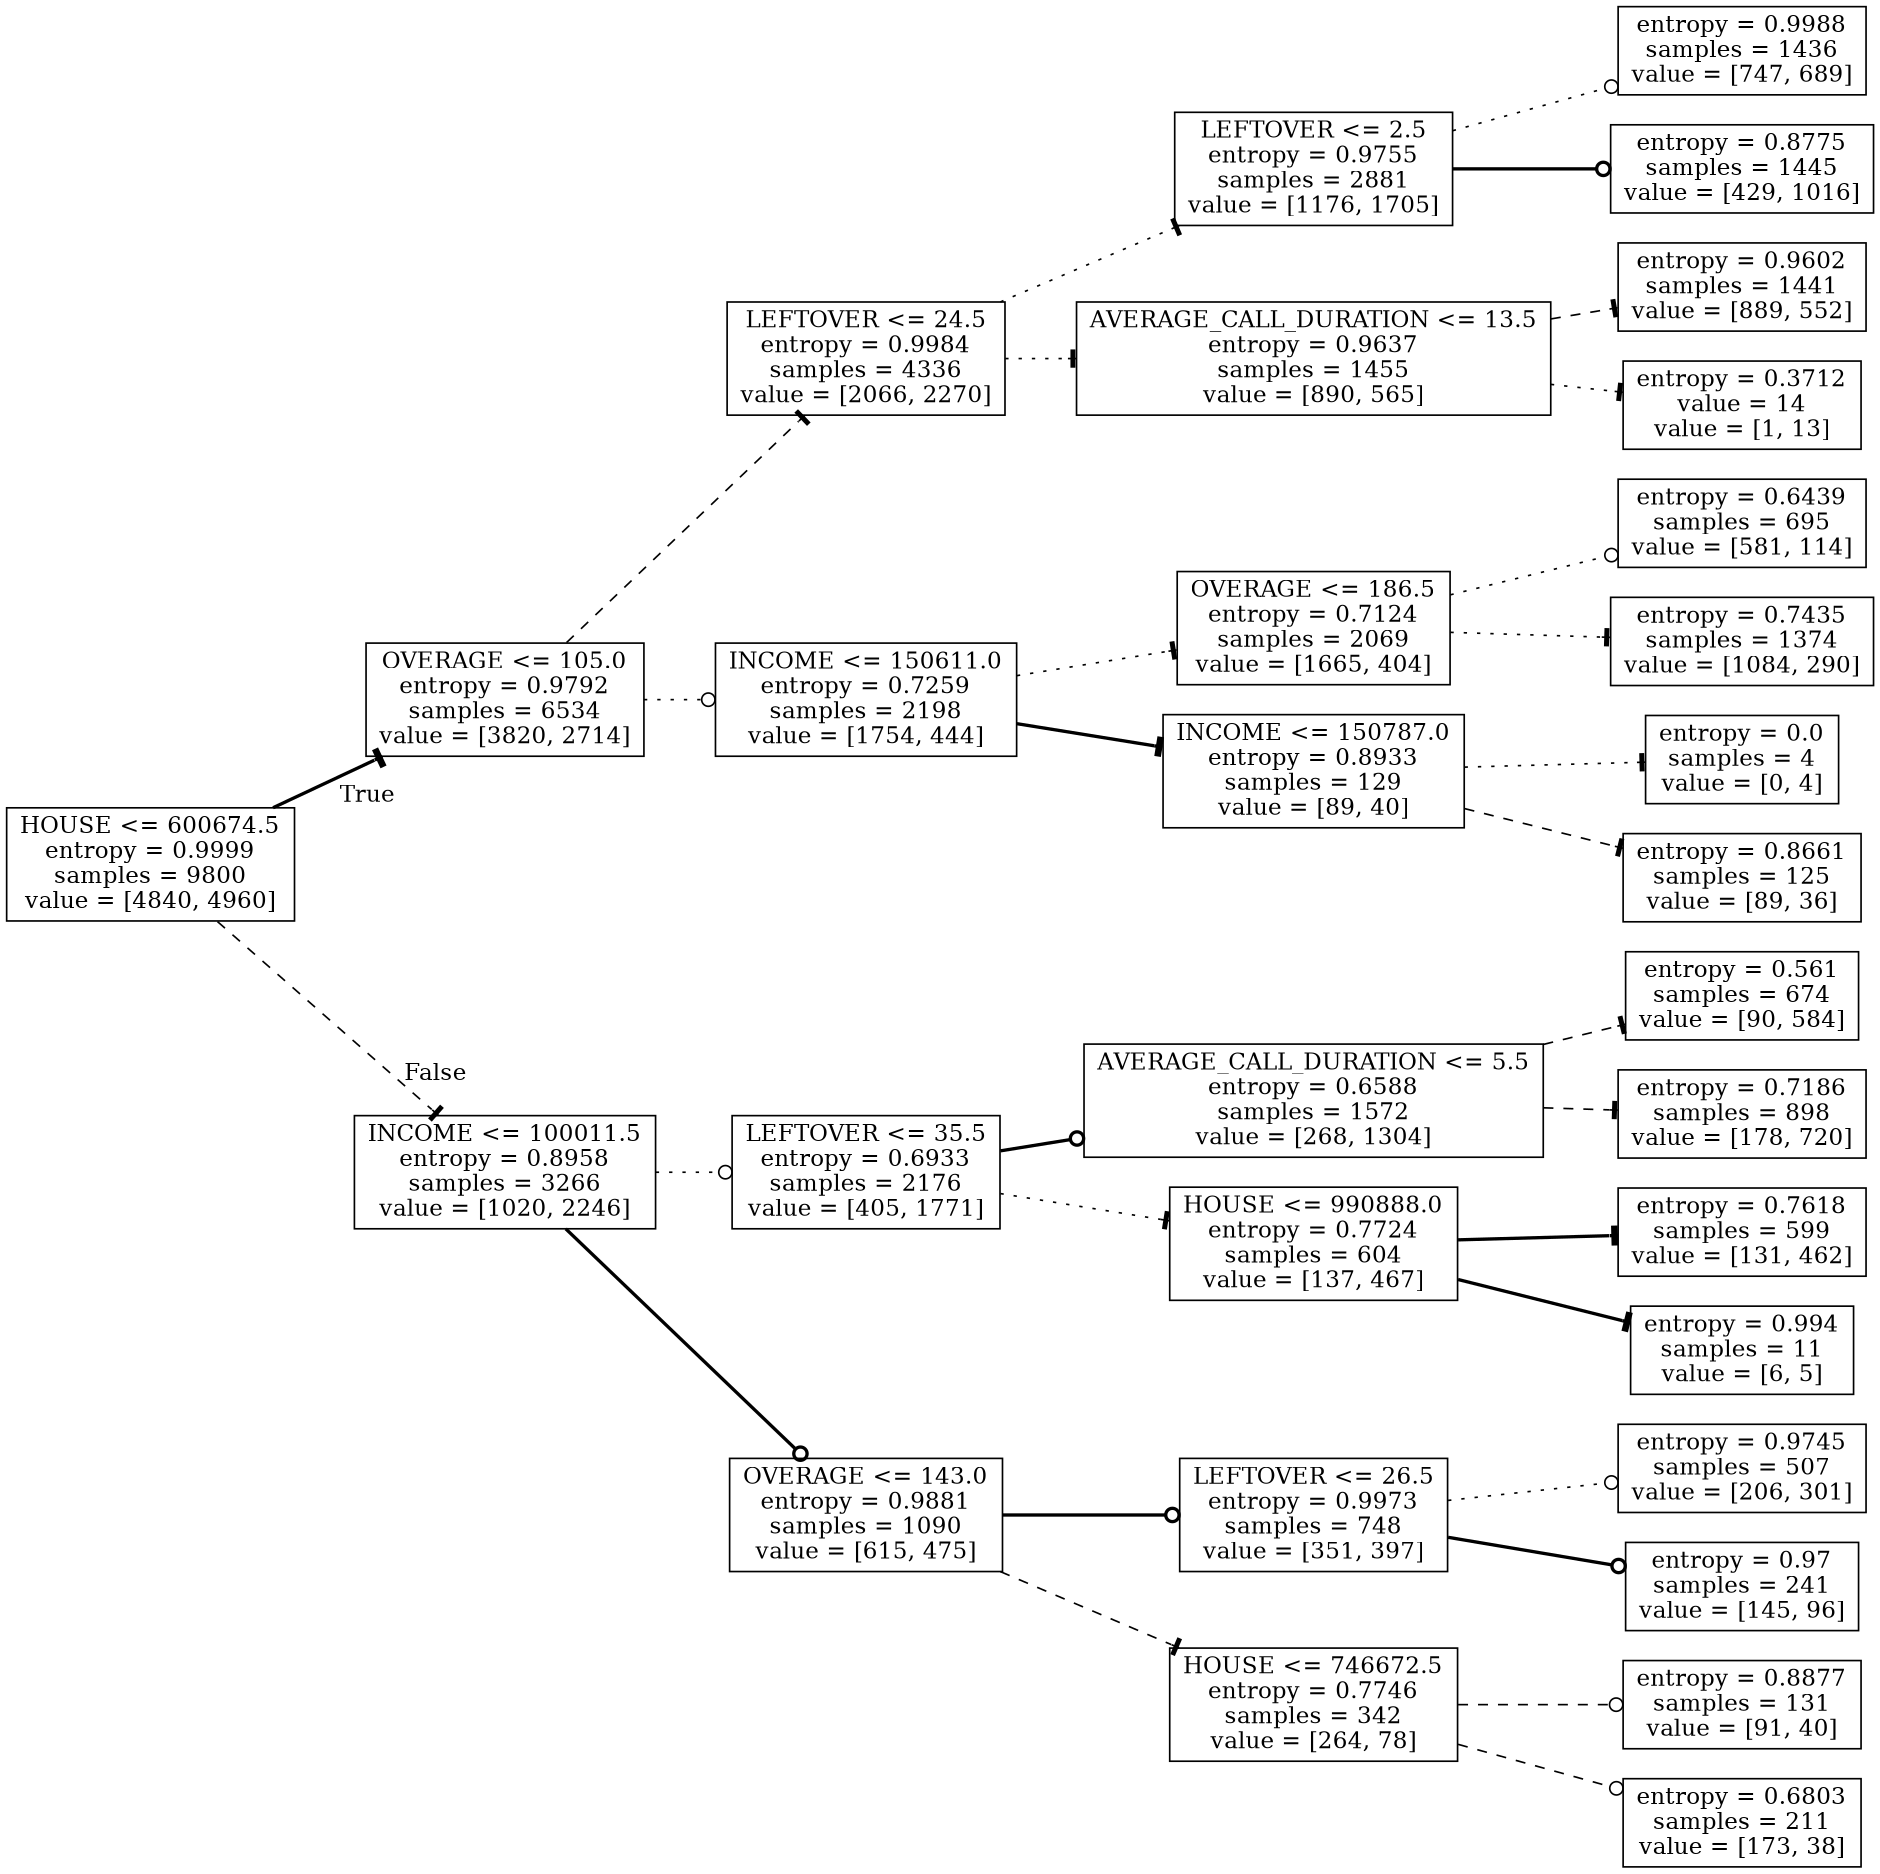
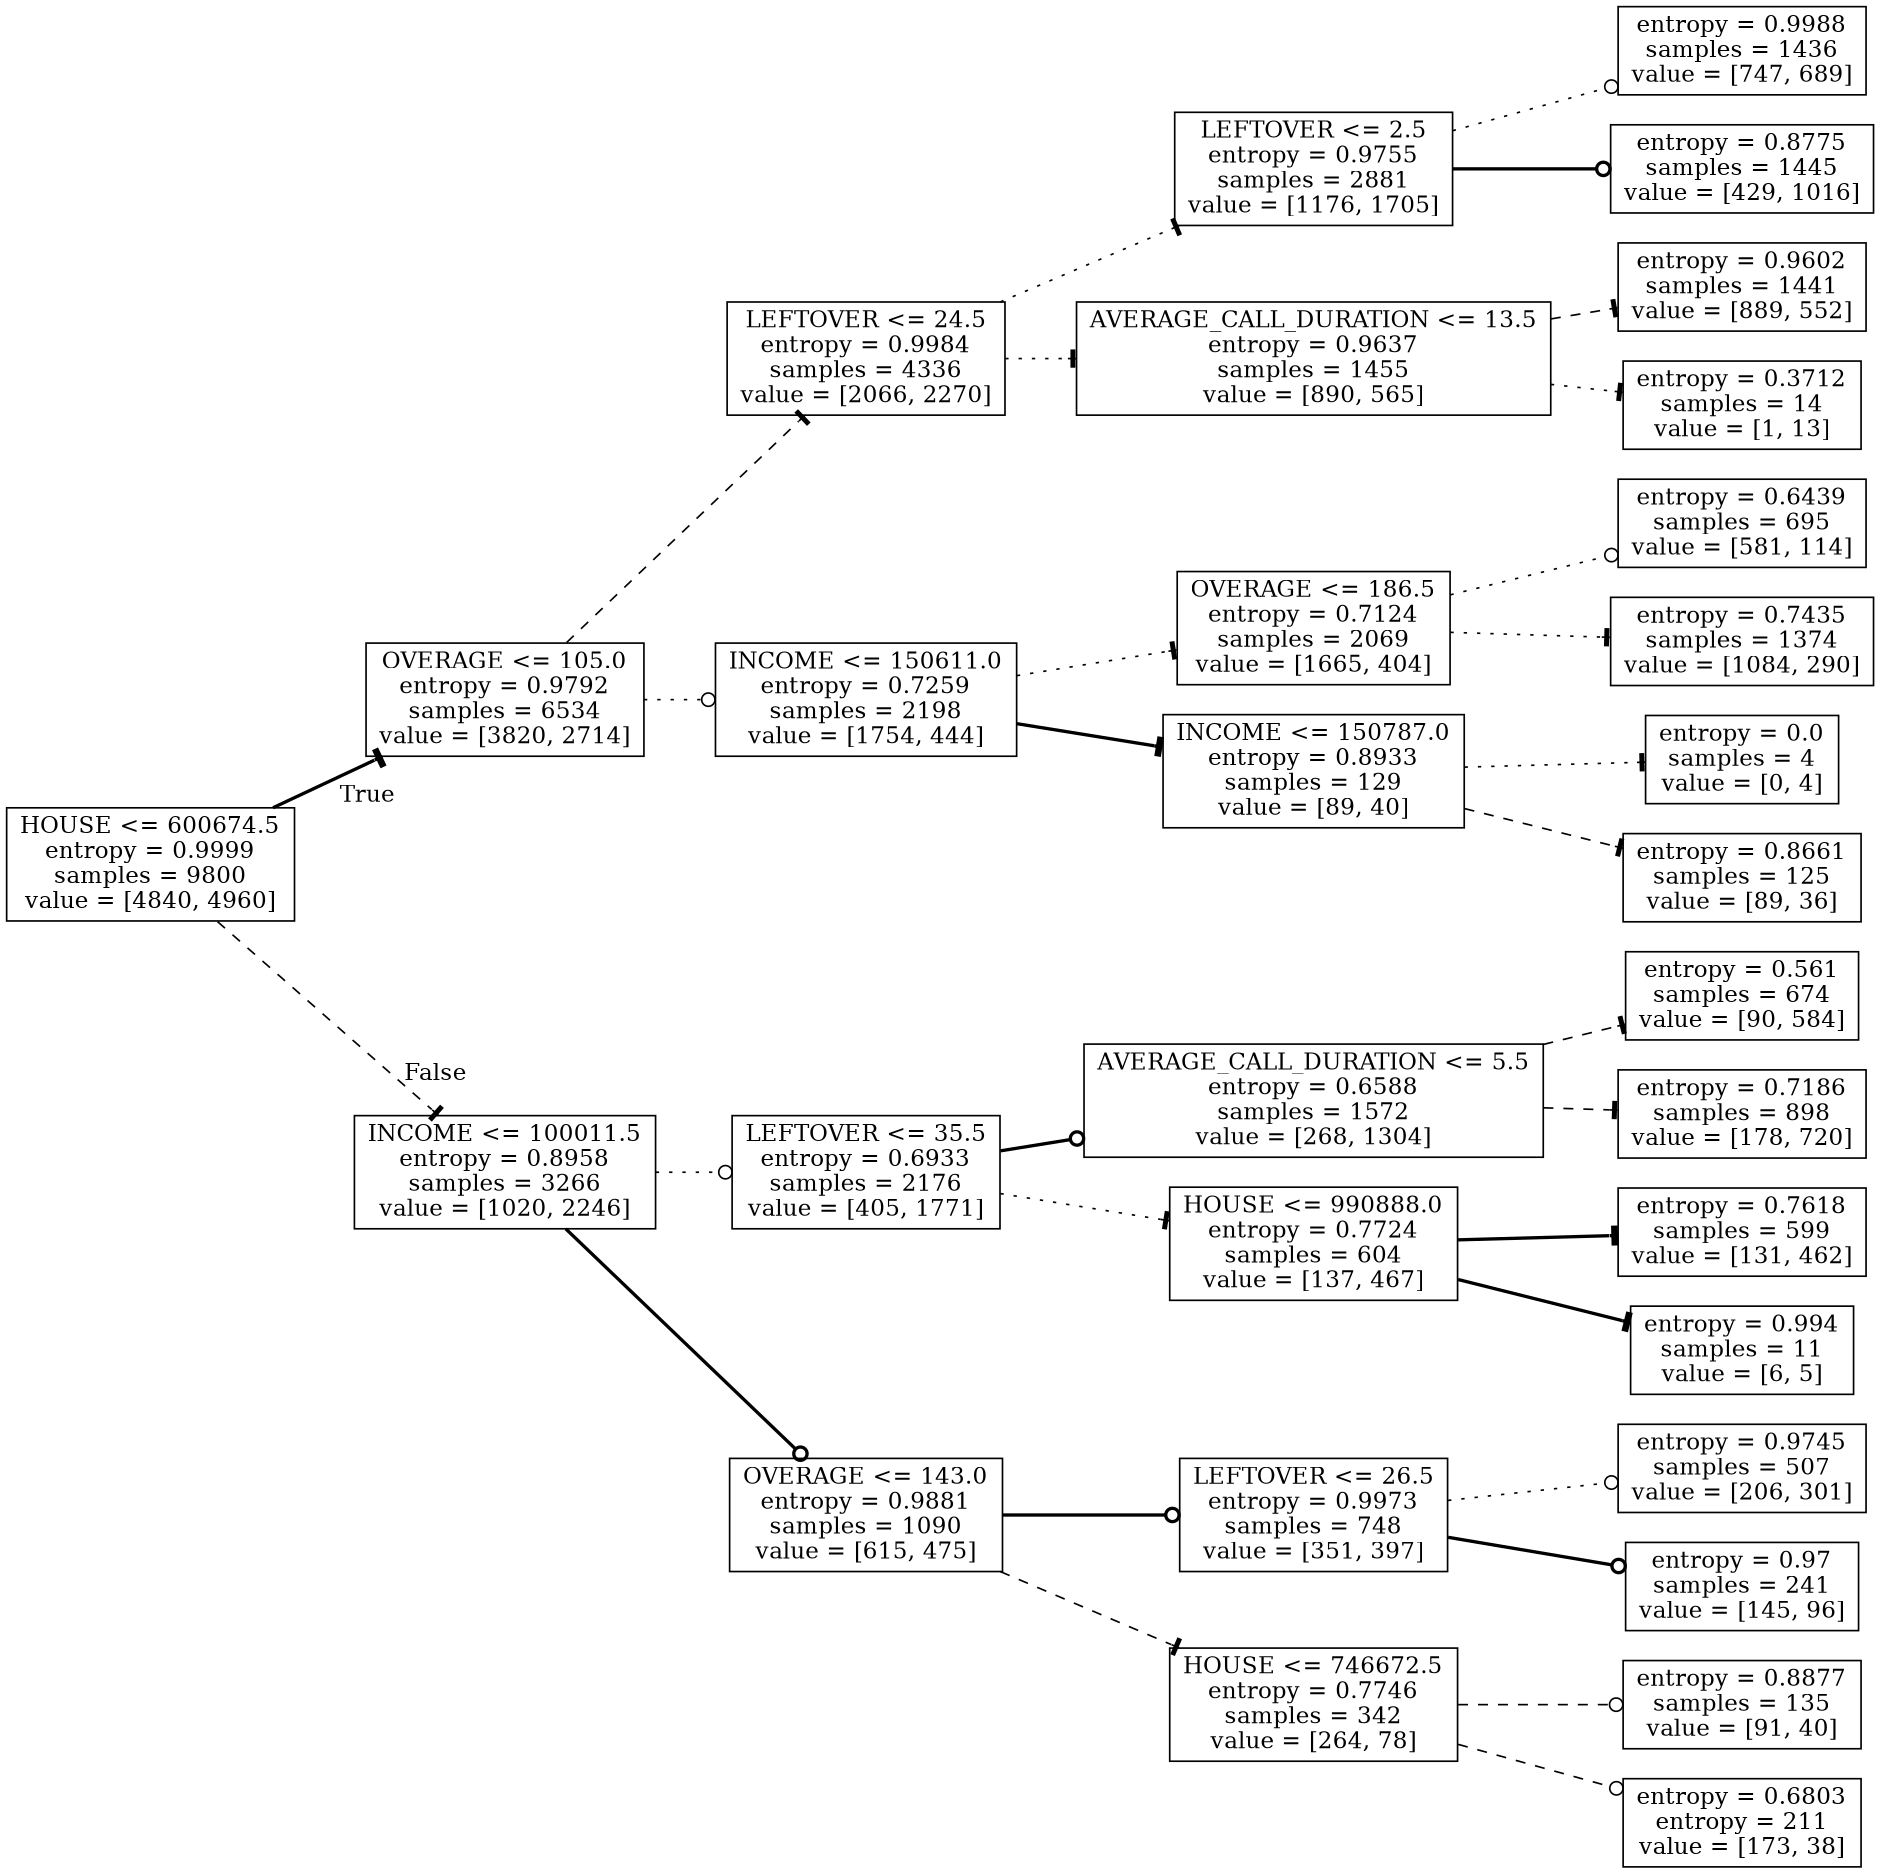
(1742, 405) -> (1742, 405)
(1742, 1705) -> (1742, 1705)
(1742, 1823) -> (1742, 1823)
